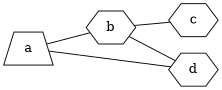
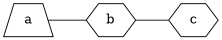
(193, 70) -> none
